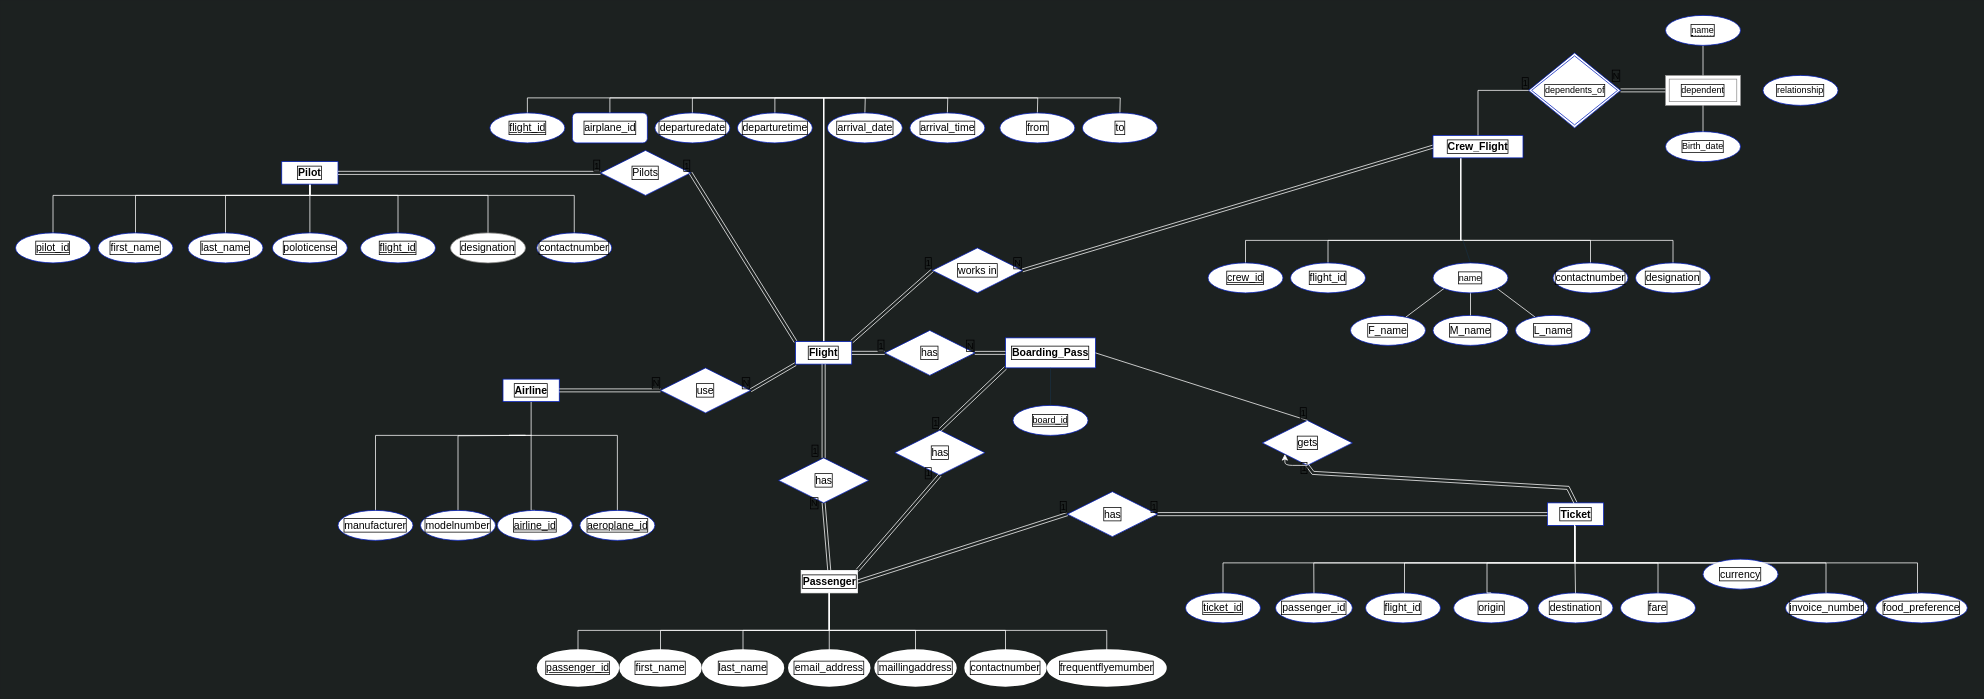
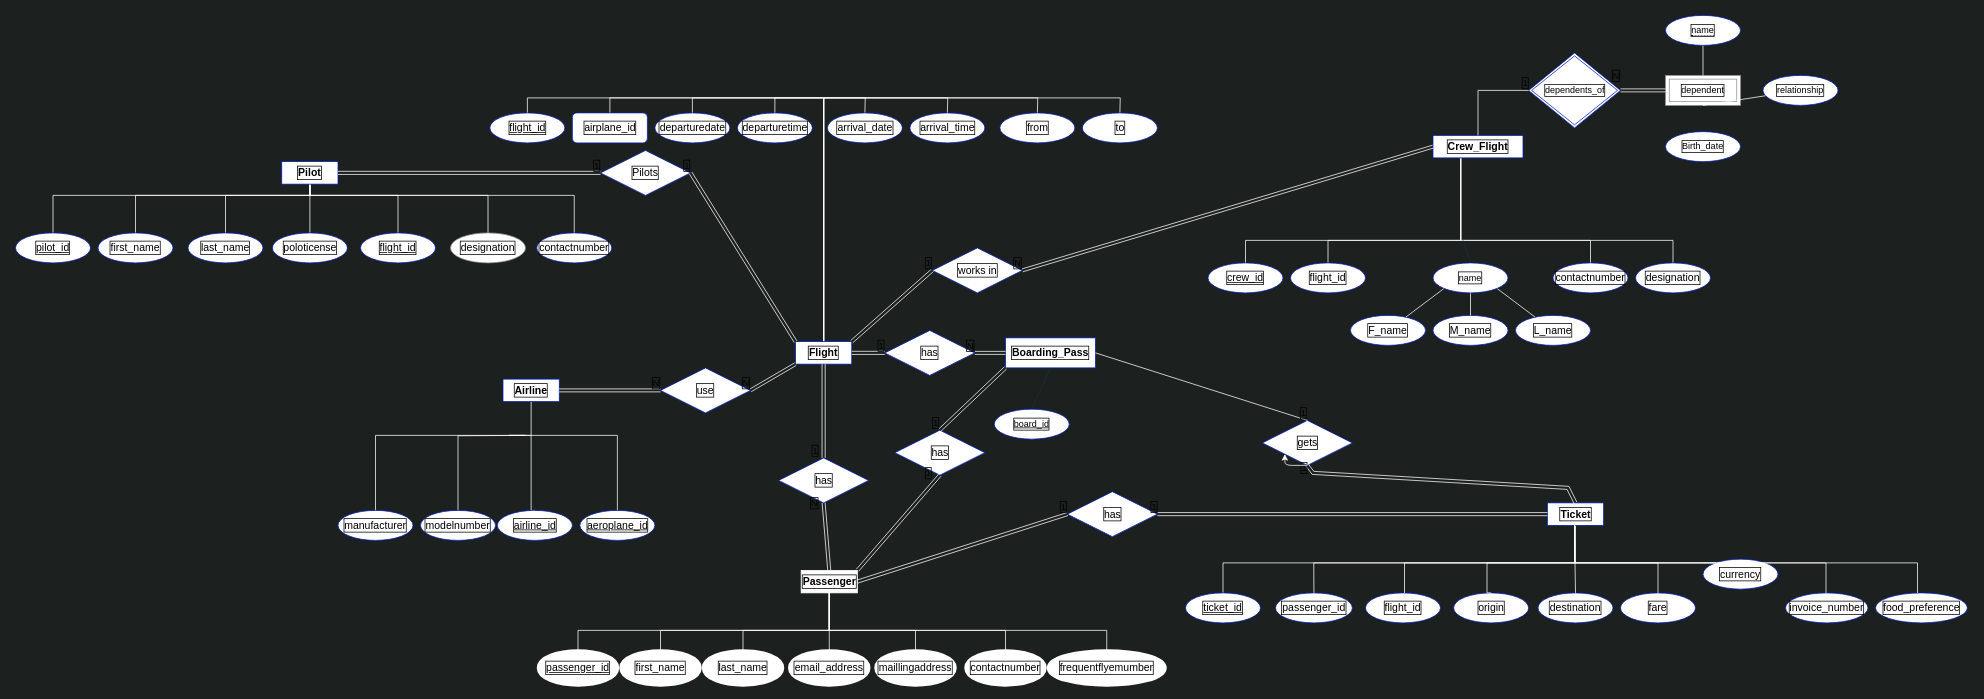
(1703, 119) -> (1751, 98)
(1050, 420) -> (1032, 424)
